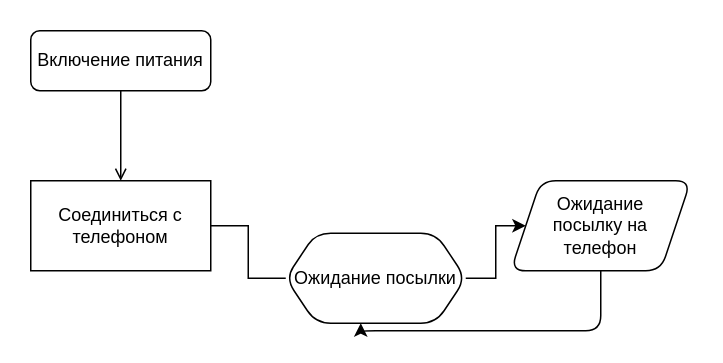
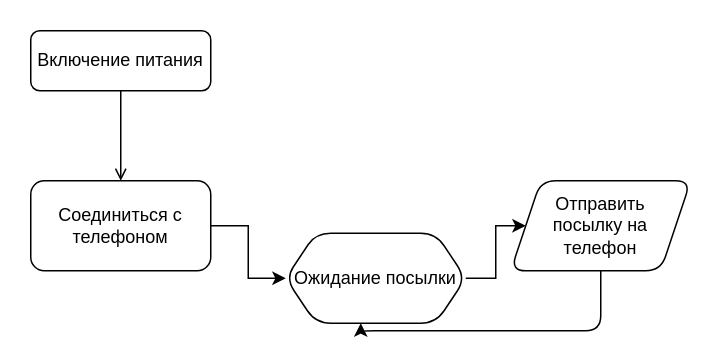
(121, 226) -> (121, 226)
(601, 226) -> (601, 226)
(278, 278) -> (274, 278)
